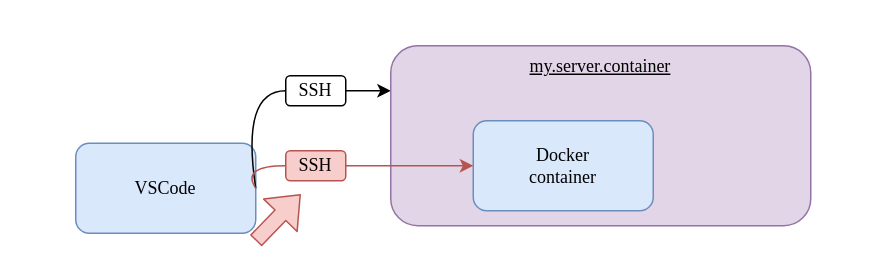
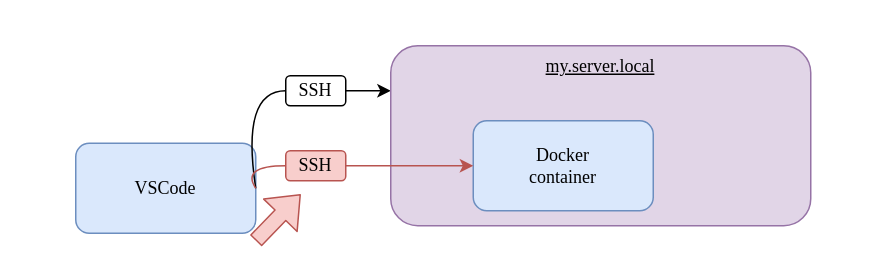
(601, 67) -> (601, 67)
